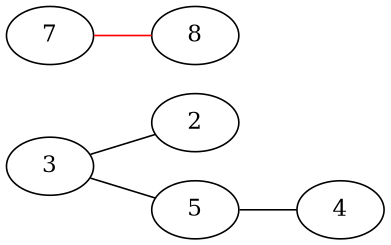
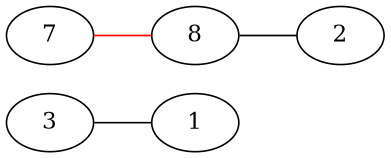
(123, 144) -> (268, 36)
(195, 210) -> (195, 123)
(341, 210) -> none
